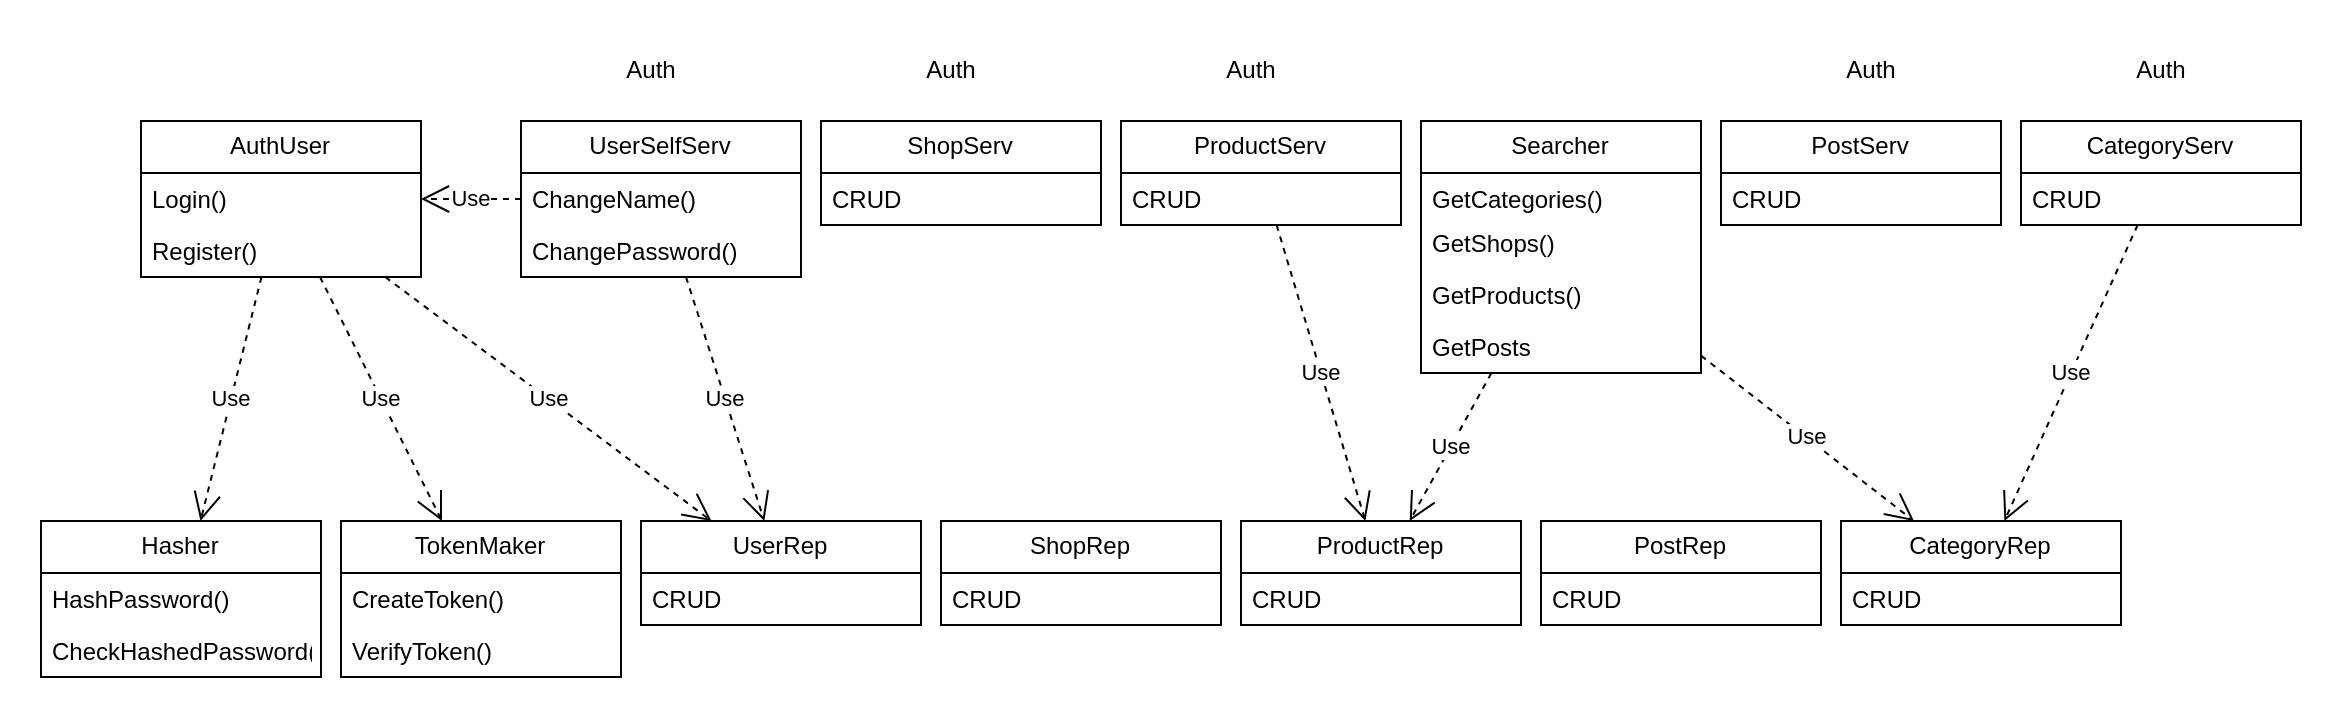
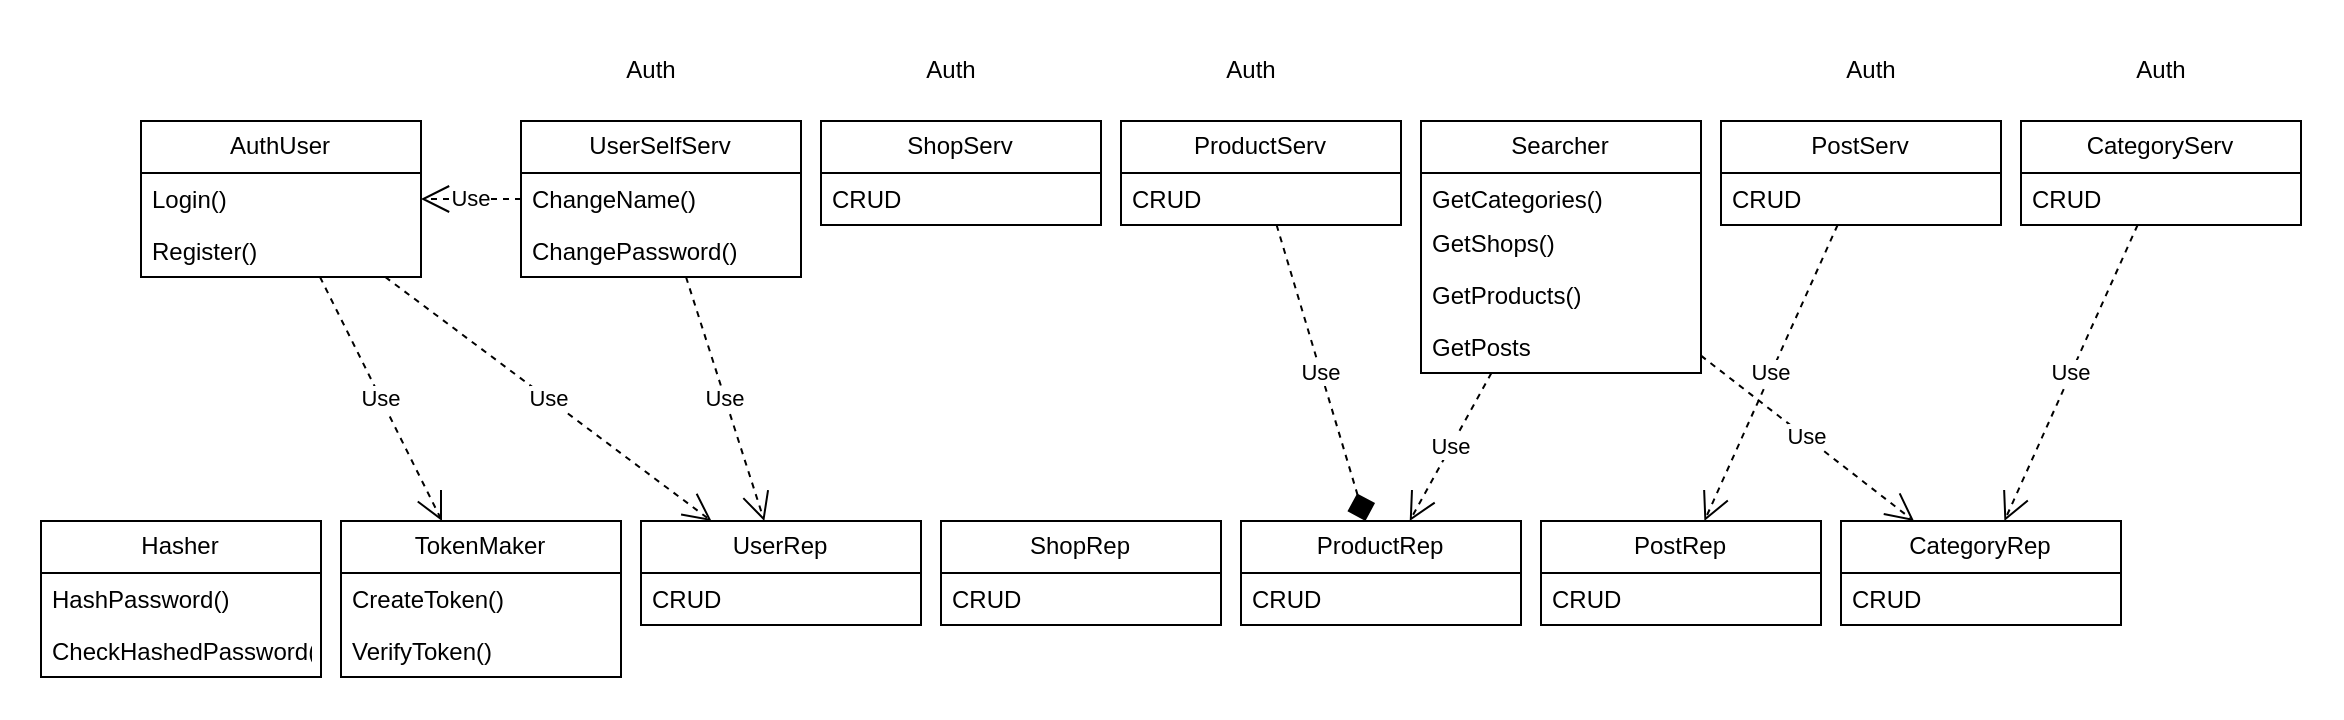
none -> (1803, 303)
(245, 342) -> none
(1360, 504) -> (1357, 494)
